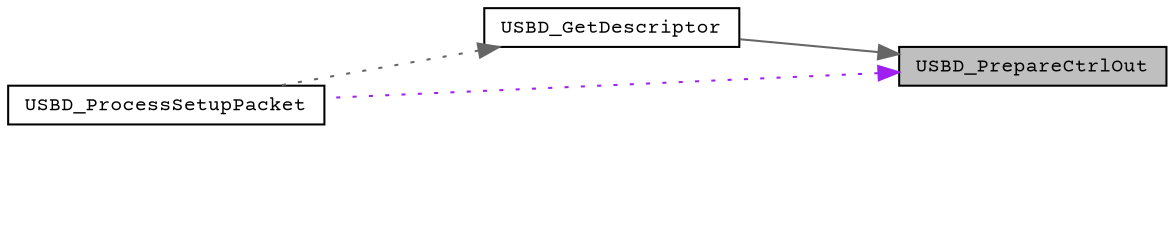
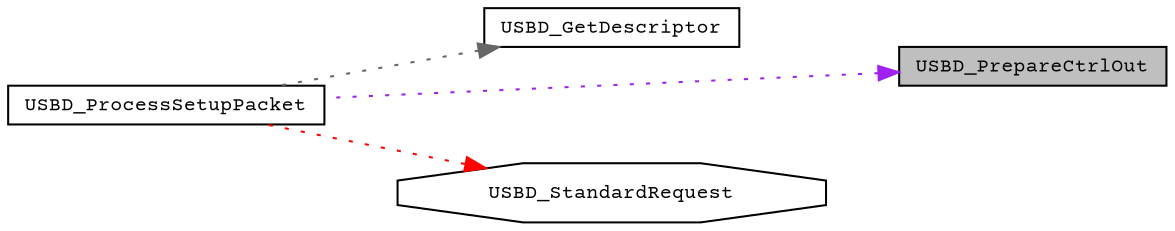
(809, 46) -> none
none -> (612, 193)
